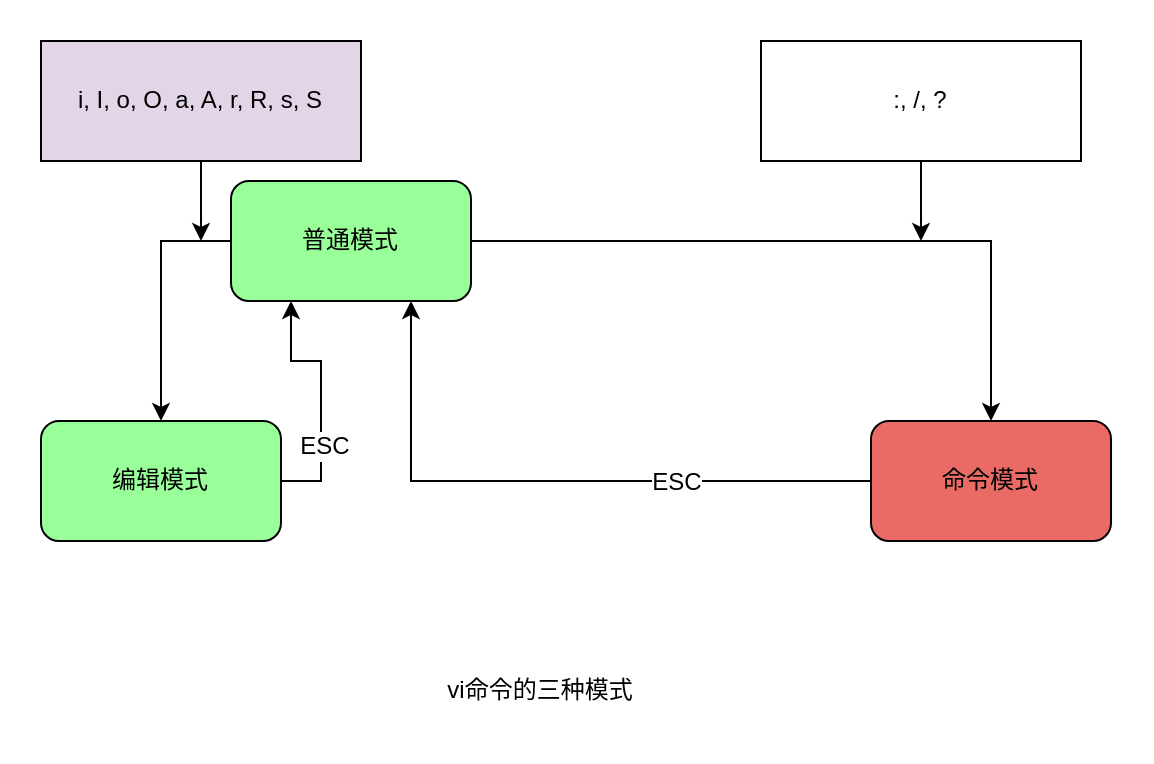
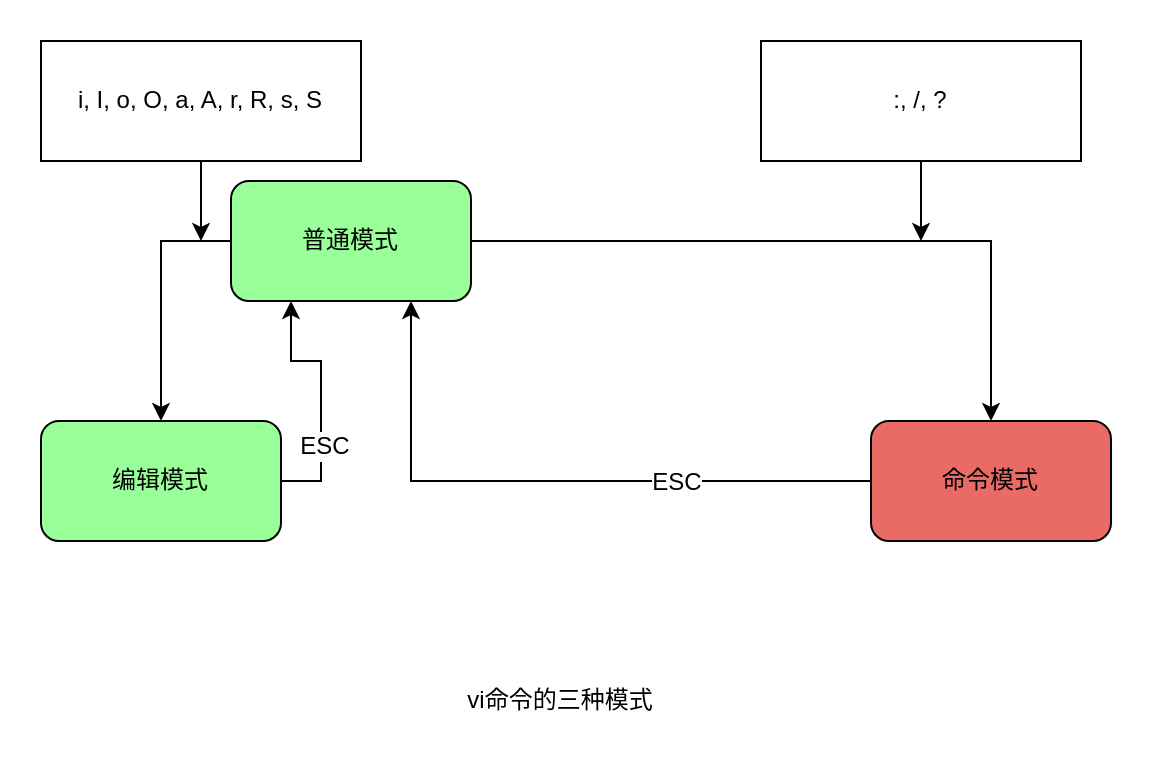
(201, 101) -> (201, 101)
(541, 691) -> (561, 701)
